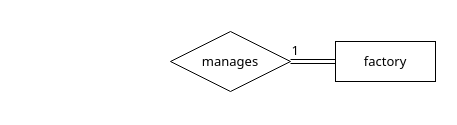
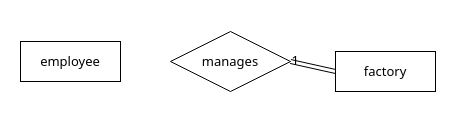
none -> (71, 62)
(386, 62) -> (386, 72)
